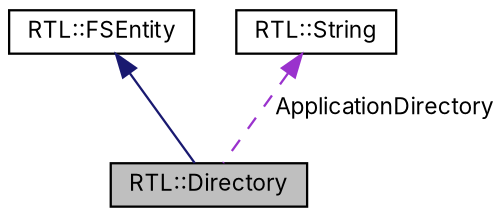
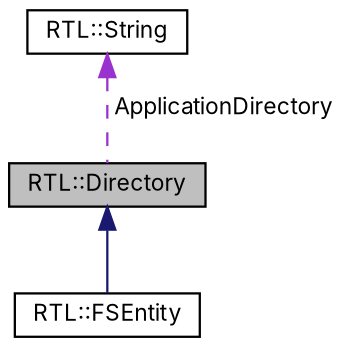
(162, 118) -> (107, 262)
